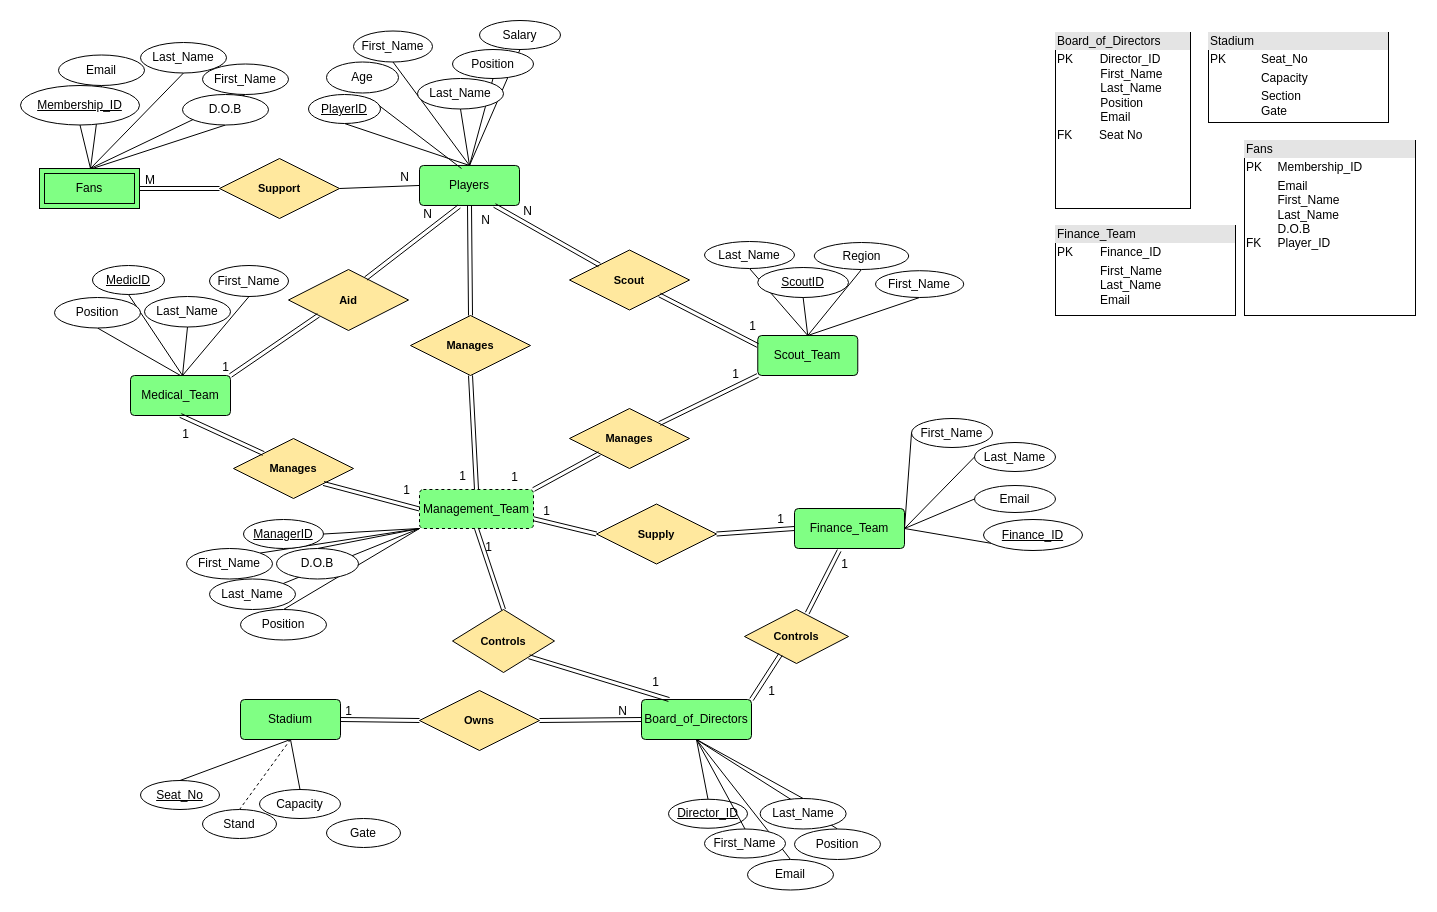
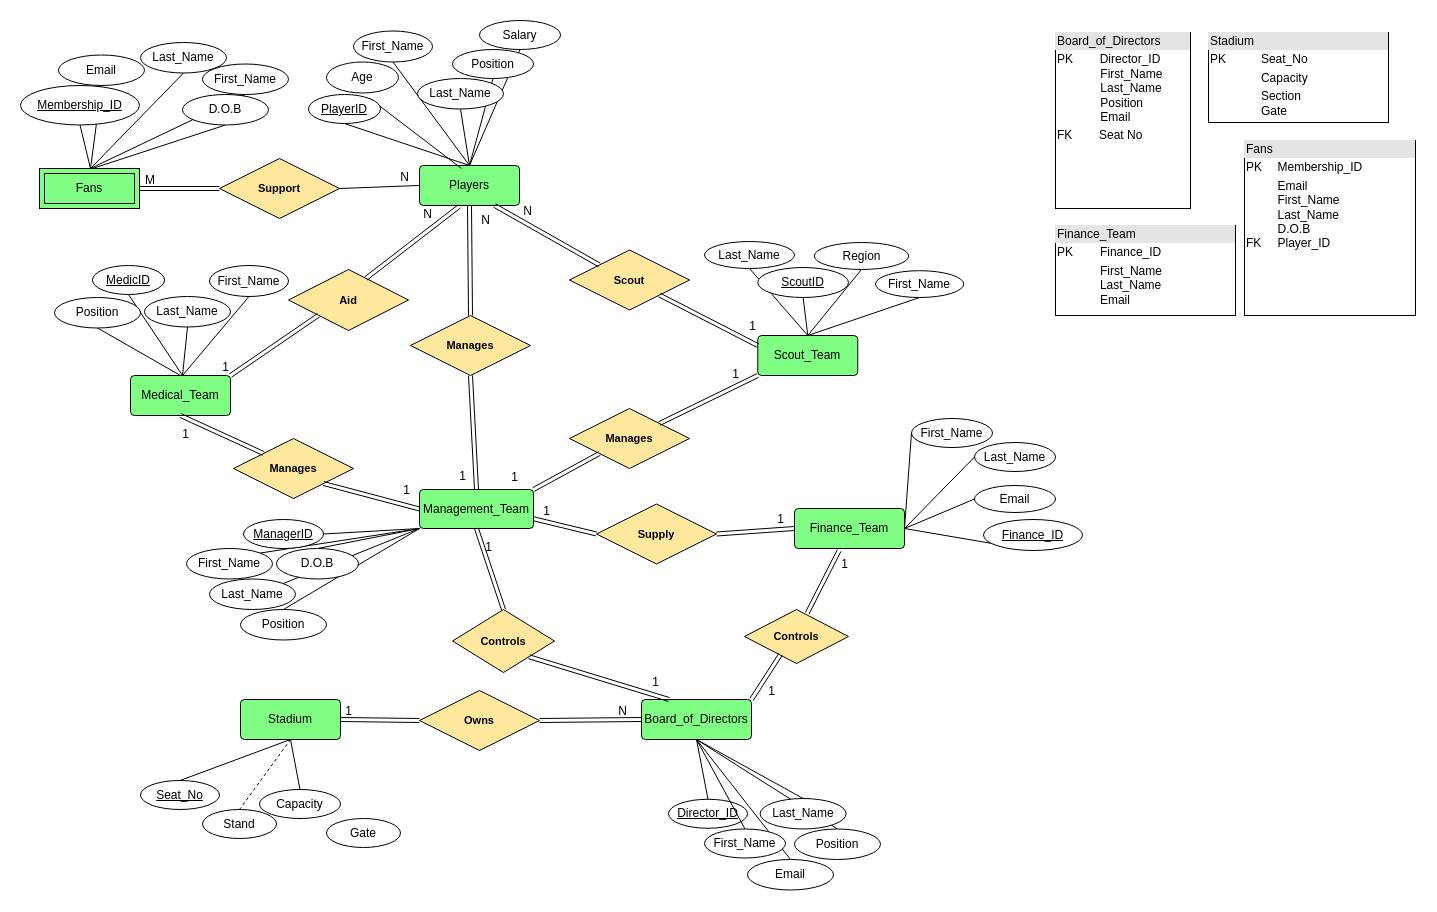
(477, 509) -> (477, 509)
